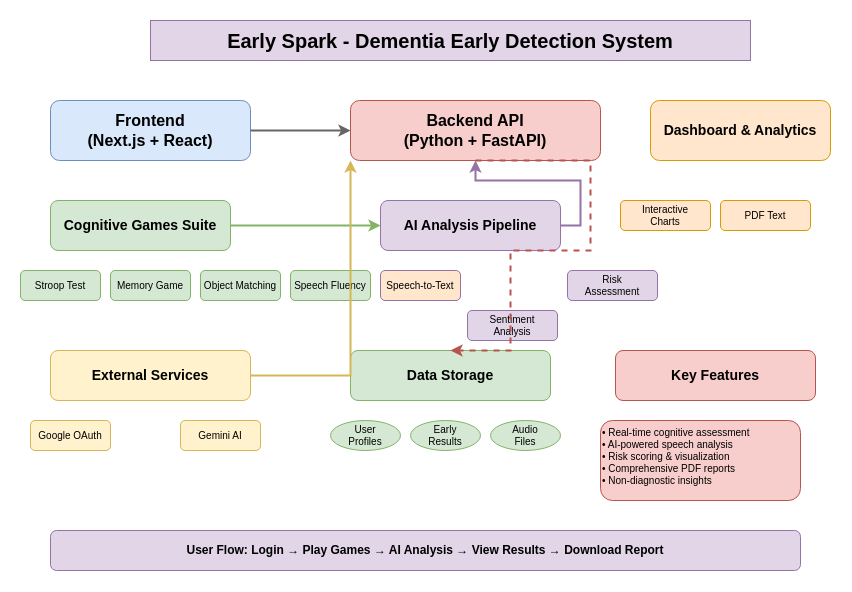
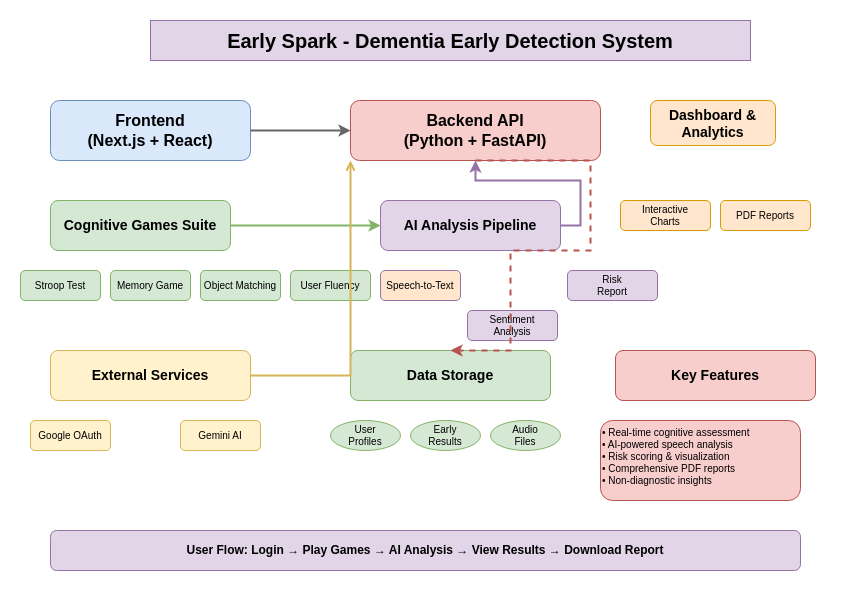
(741, 131) -> (713, 123)
(351, 171) -> (351, 170)
(766, 216) -> (766, 216)
(331, 286) -> (331, 286)
(613, 286) -> (613, 286)
